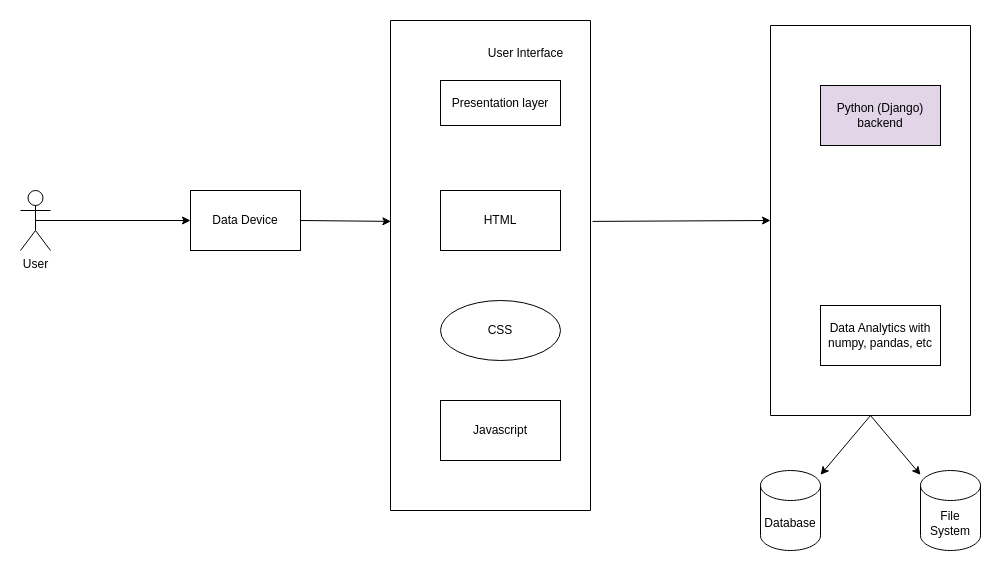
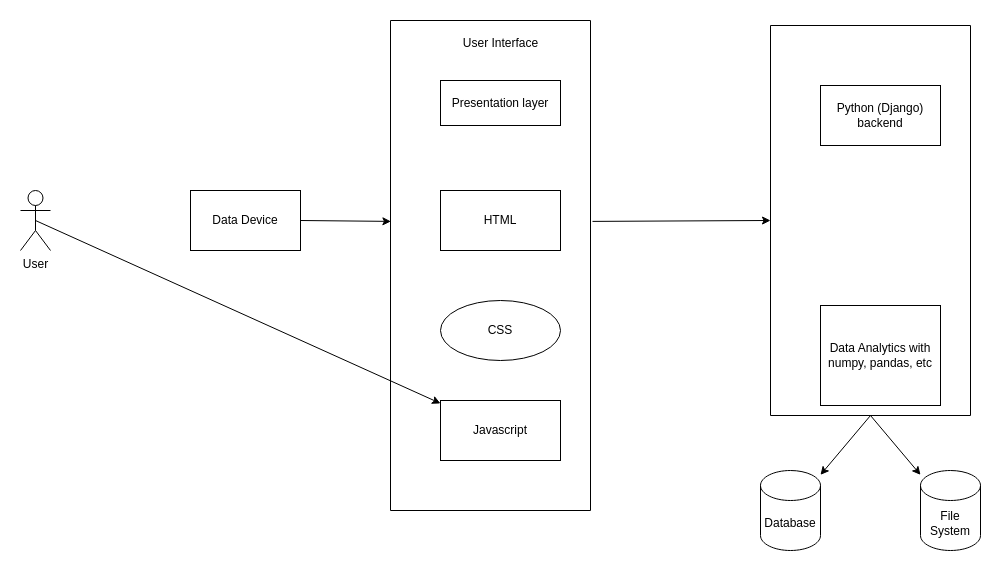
(526, 54) -> (501, 44)
(881, 116) -> (881, 116)
(110, 221) -> (236, 311)
(881, 336) -> (881, 356)
